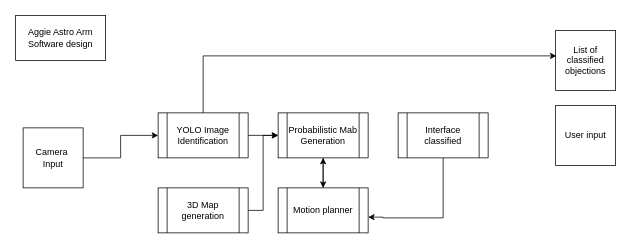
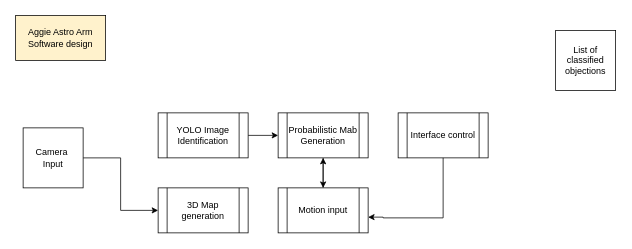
(60, 38) -> (60, 38)
(203, 56) -> none
(127, 135) -> none
(443, 135) -> (443, 135)
(585, 135) -> none
(263, 181) -> none
none -> (120, 200)
(323, 210) -> (323, 210)
